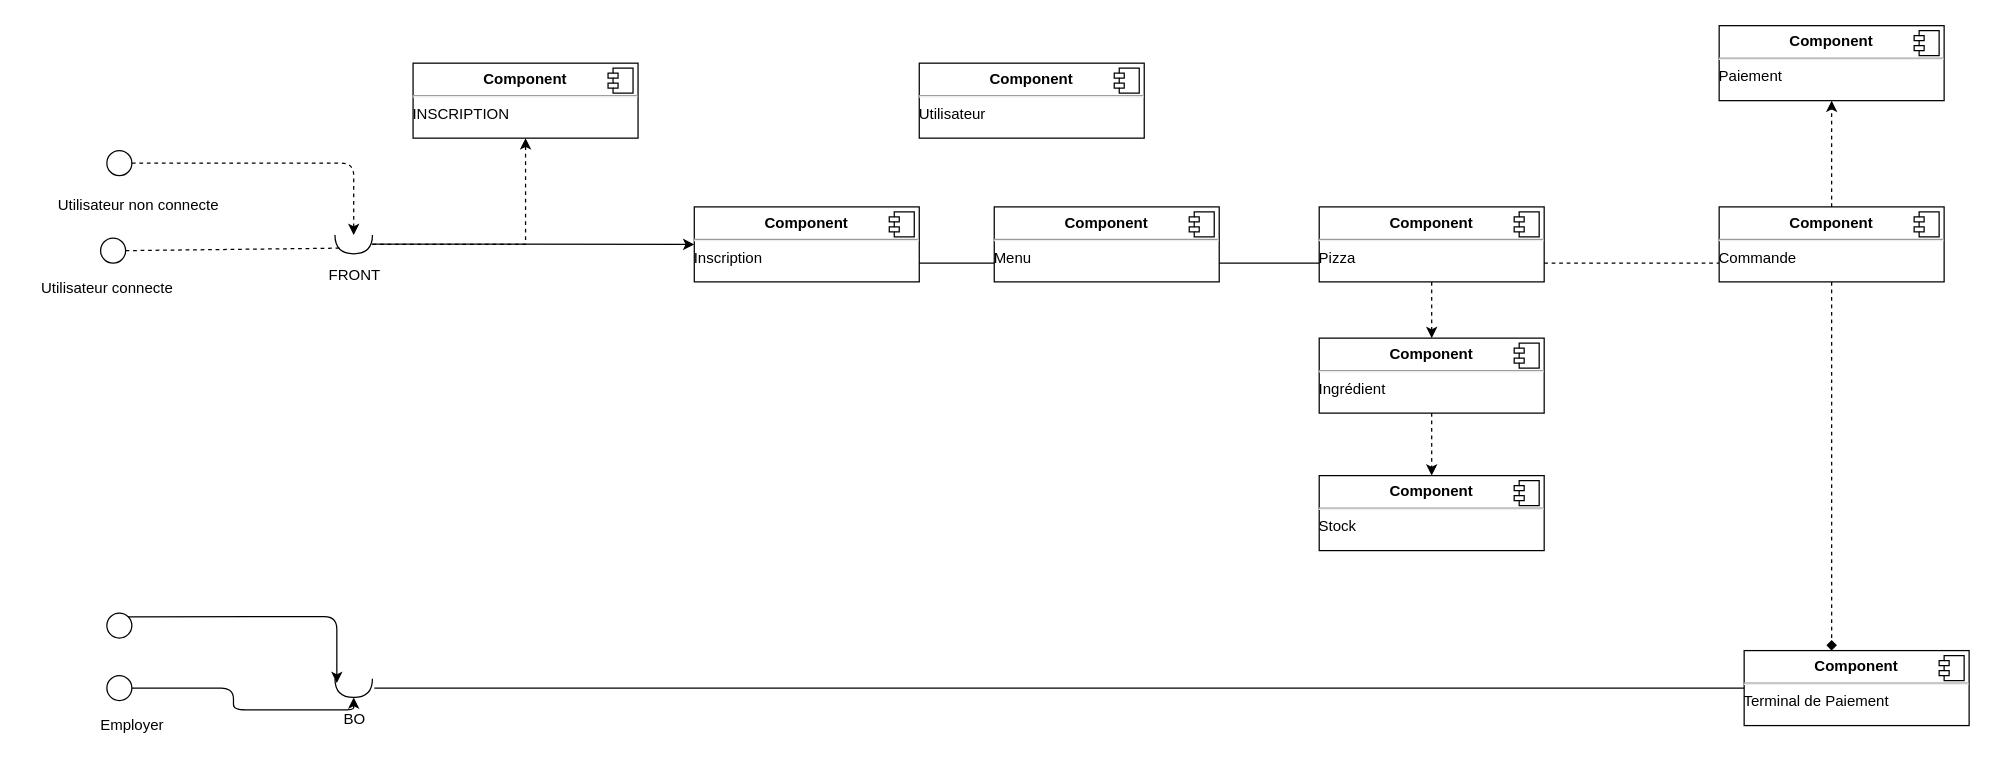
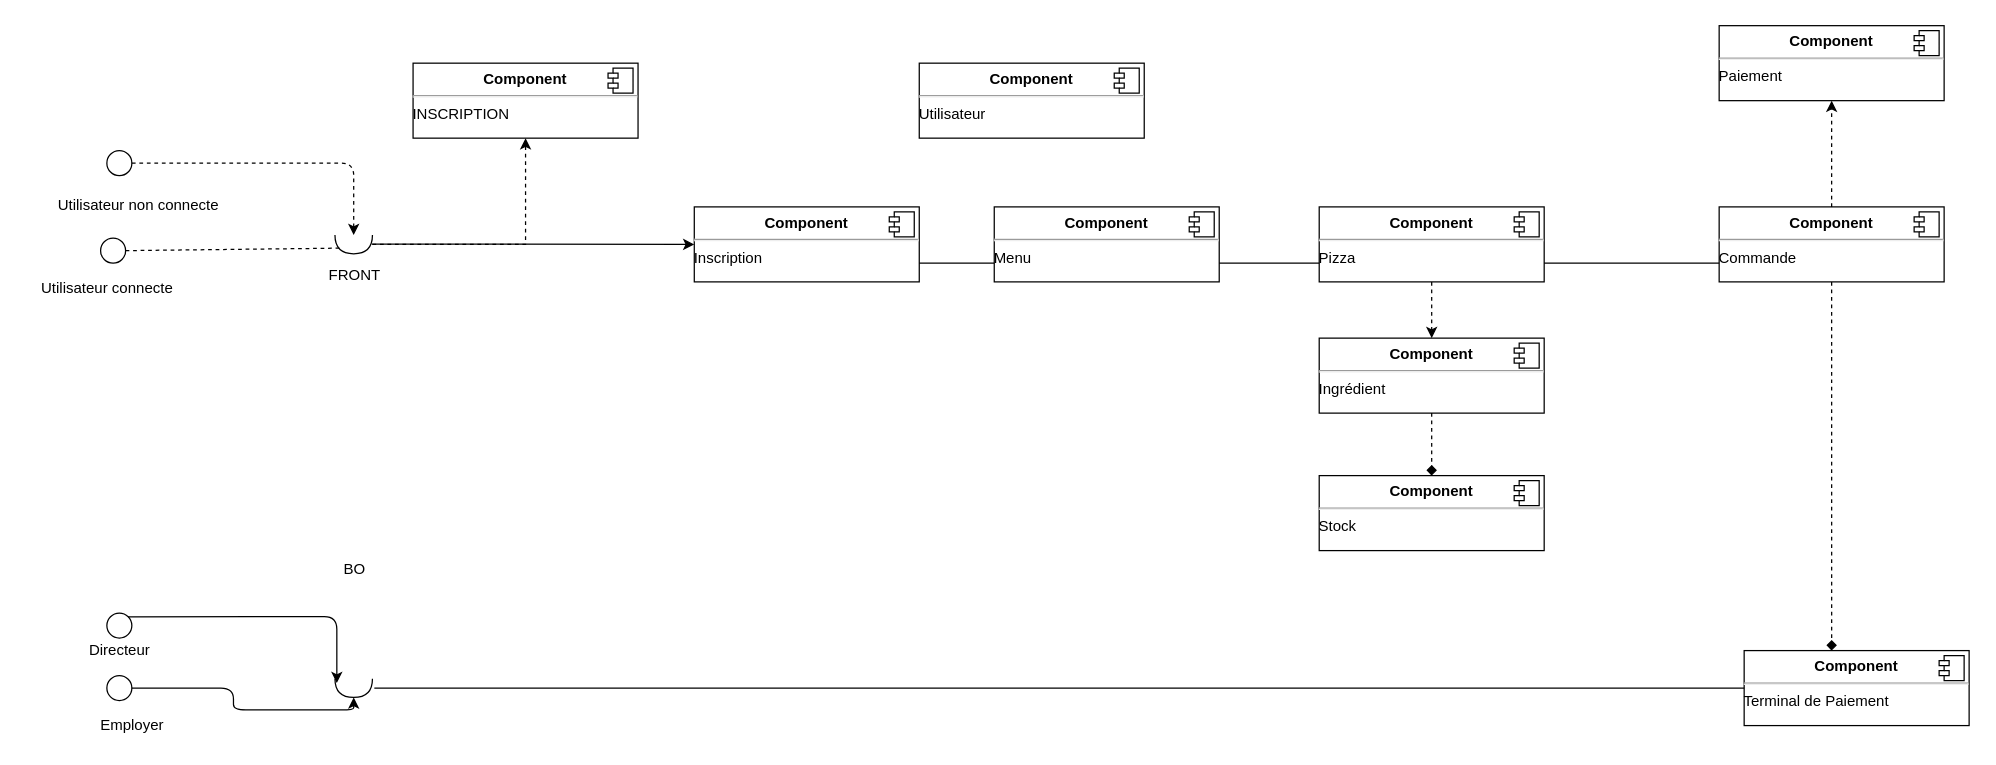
(1632, 263) -> (1632, 263)
(1432, 465) -> (1432, 464)
none -> (119, 651)
(354, 719) -> (354, 569)
